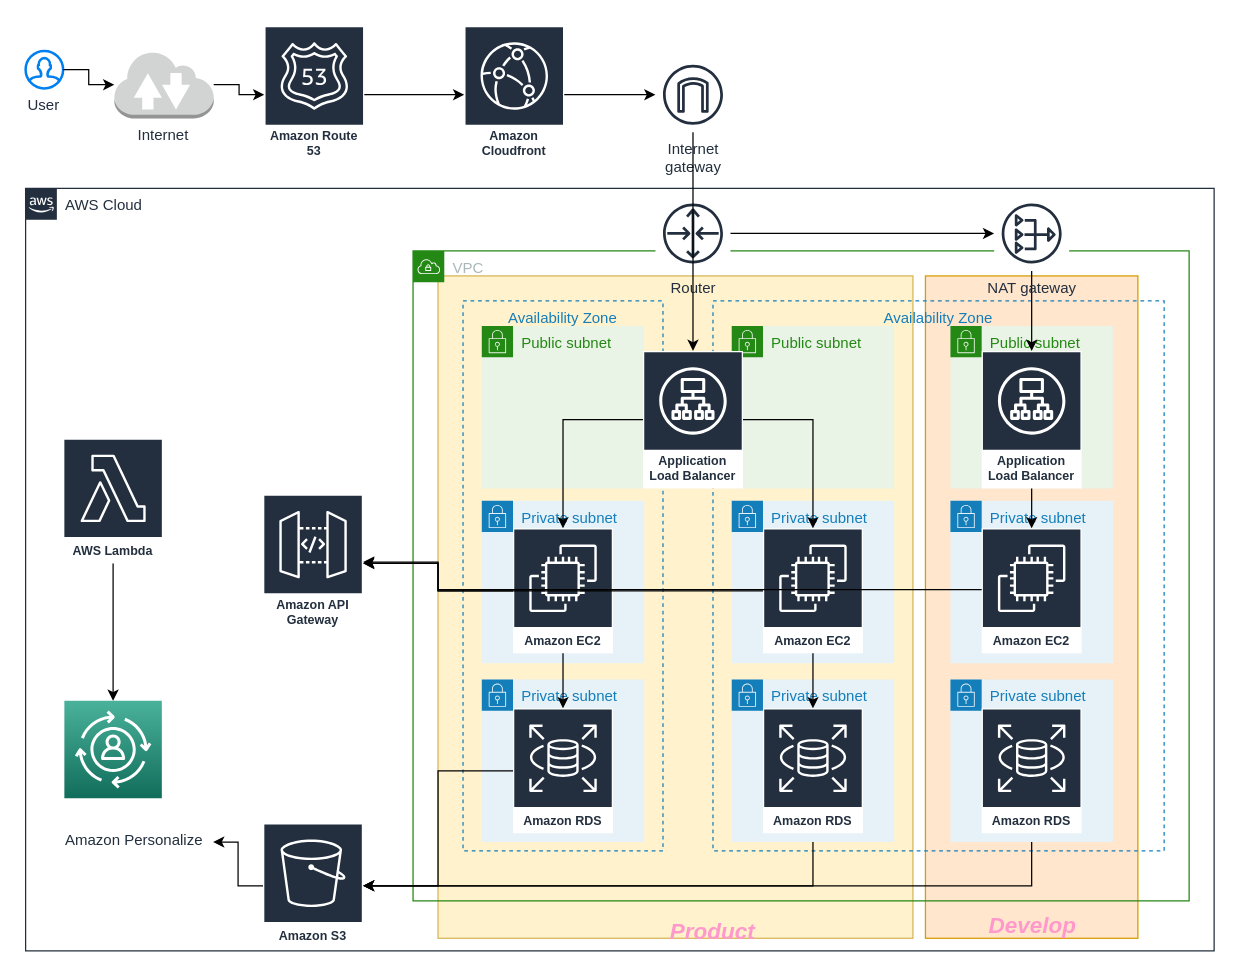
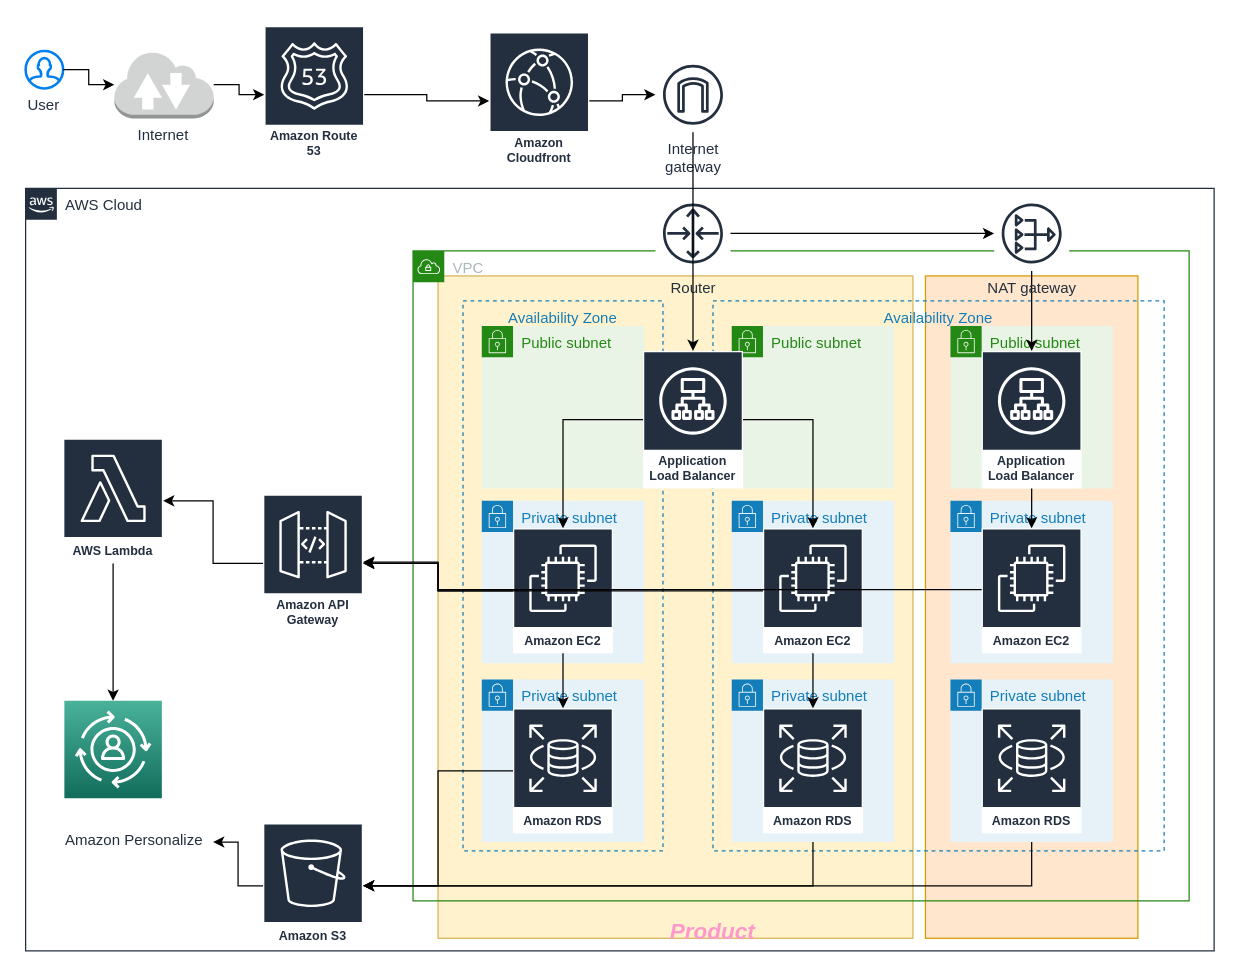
(514, 94) -> (539, 101)
none -> (213, 536)
(1032, 917) -> none
